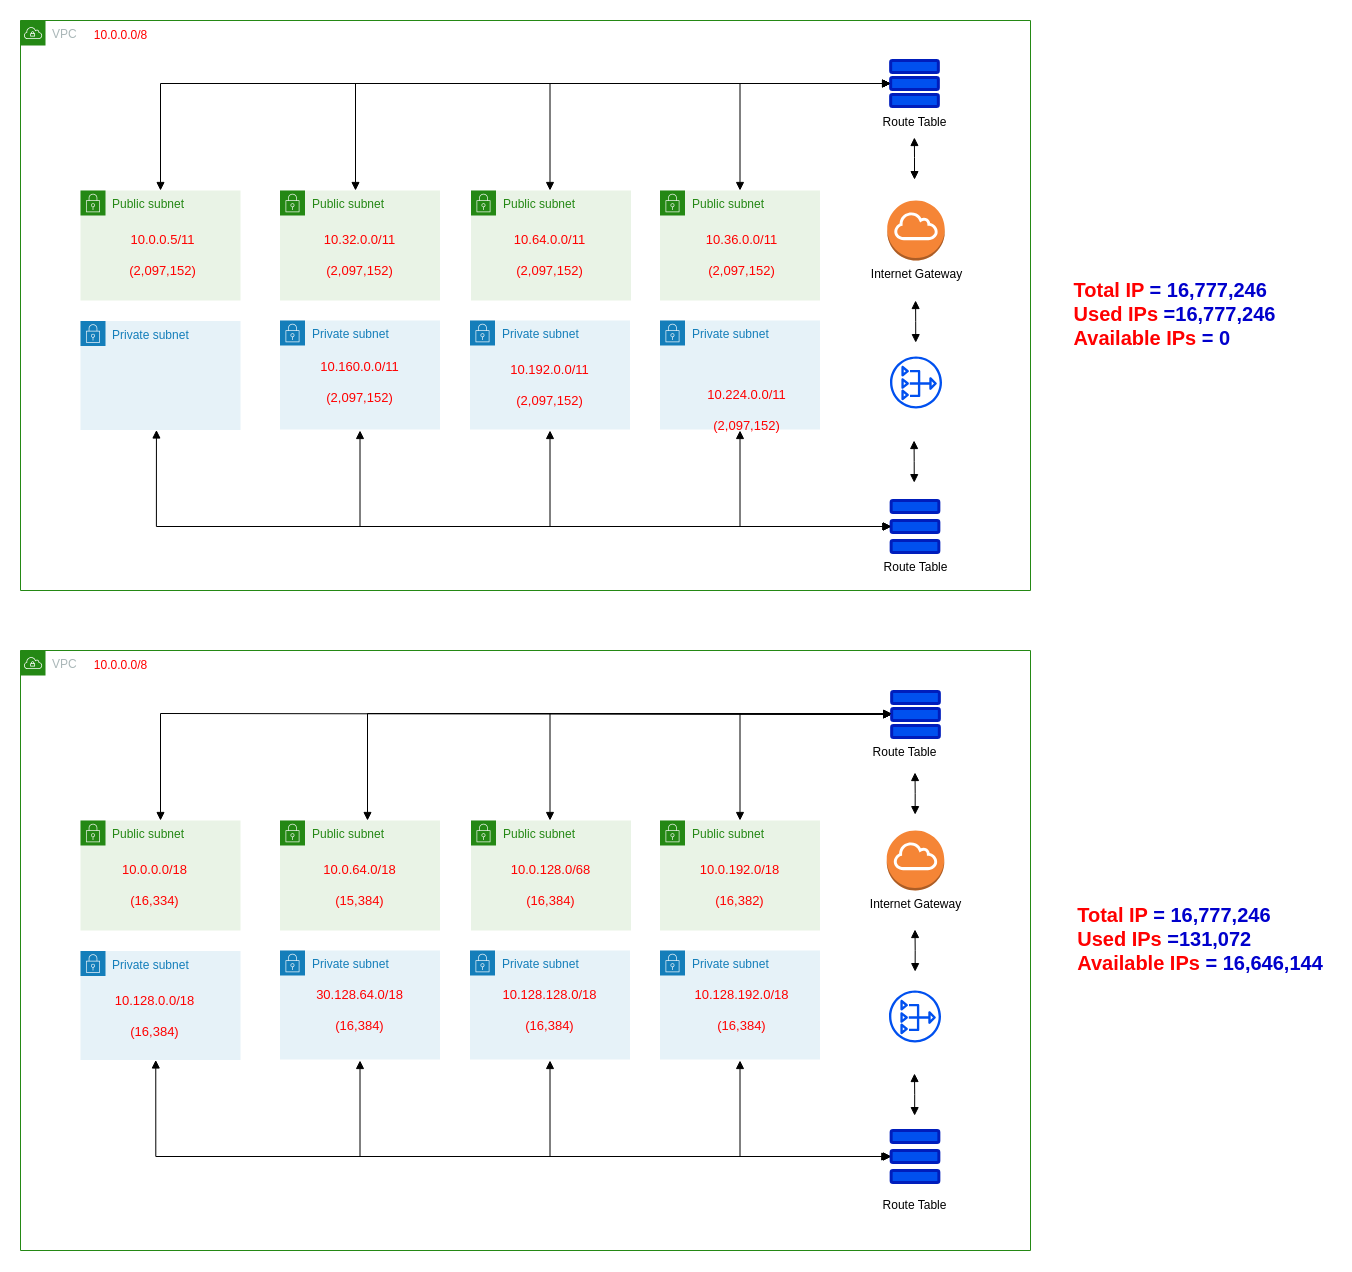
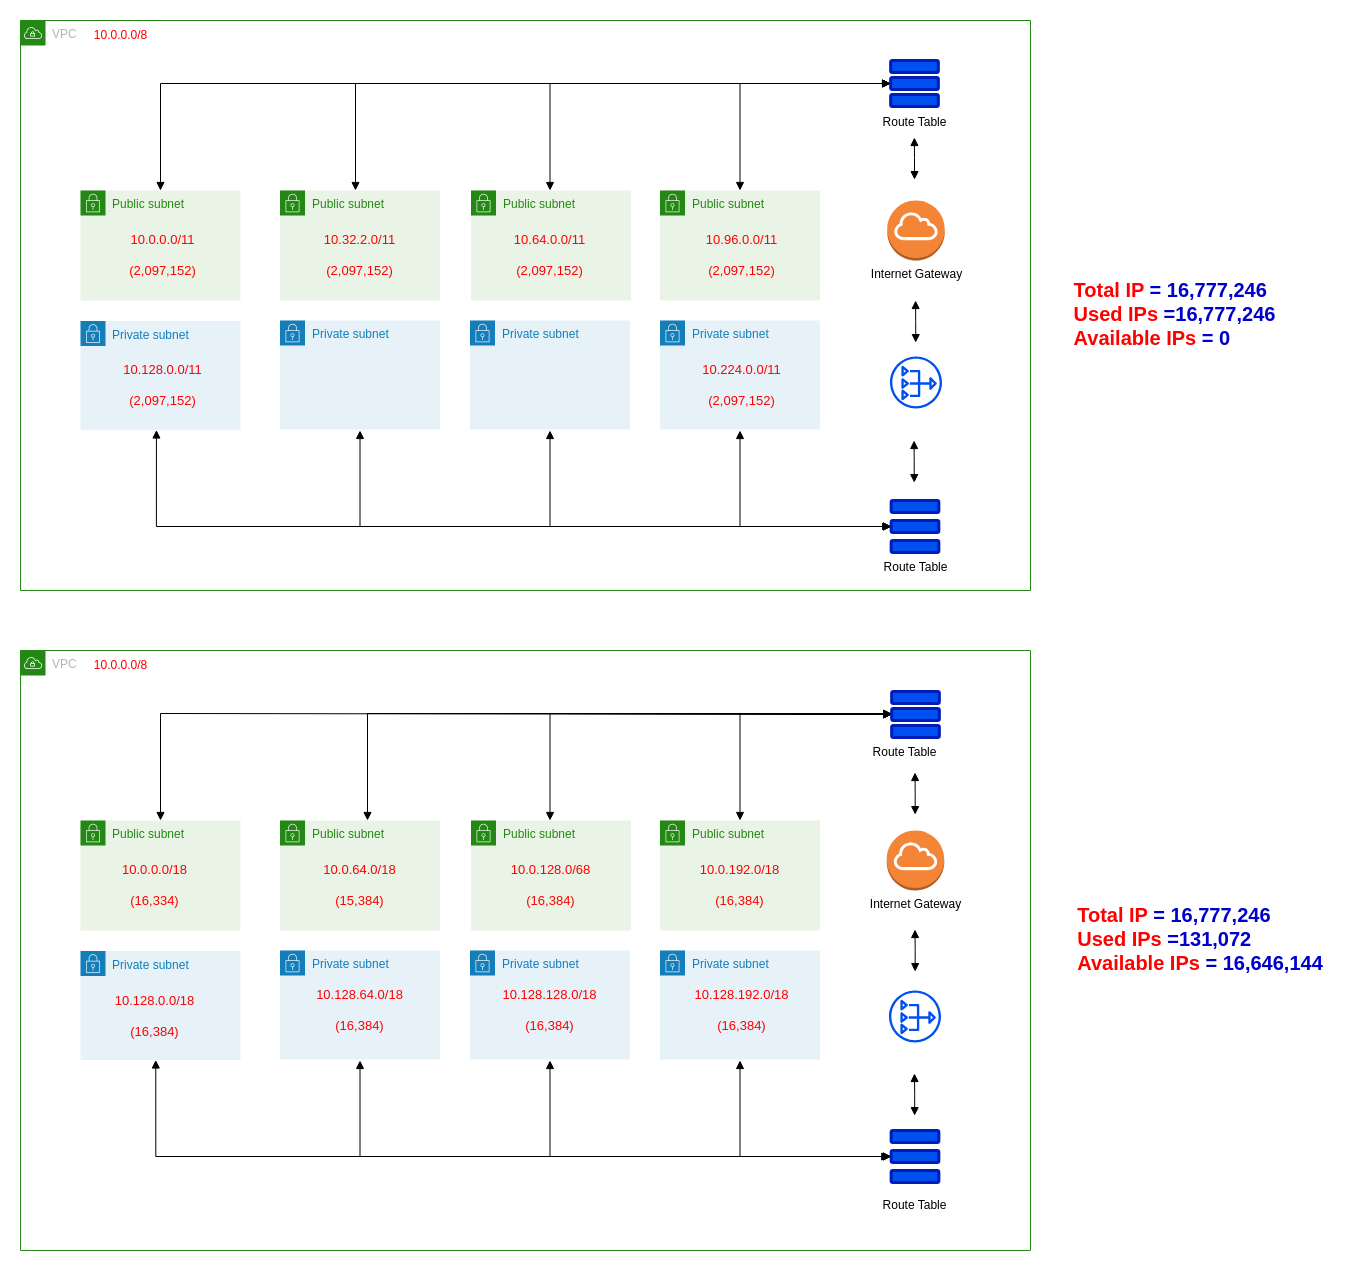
(163, 256) -> (163, 256)
(360, 256) -> (360, 256)
(742, 256) -> (742, 256)
(360, 383) -> none
none -> (163, 386)
(550, 386) -> none
(747, 411) -> (742, 386)
(740, 886) -> (740, 886)
(360, 1011) -> (360, 1011)
